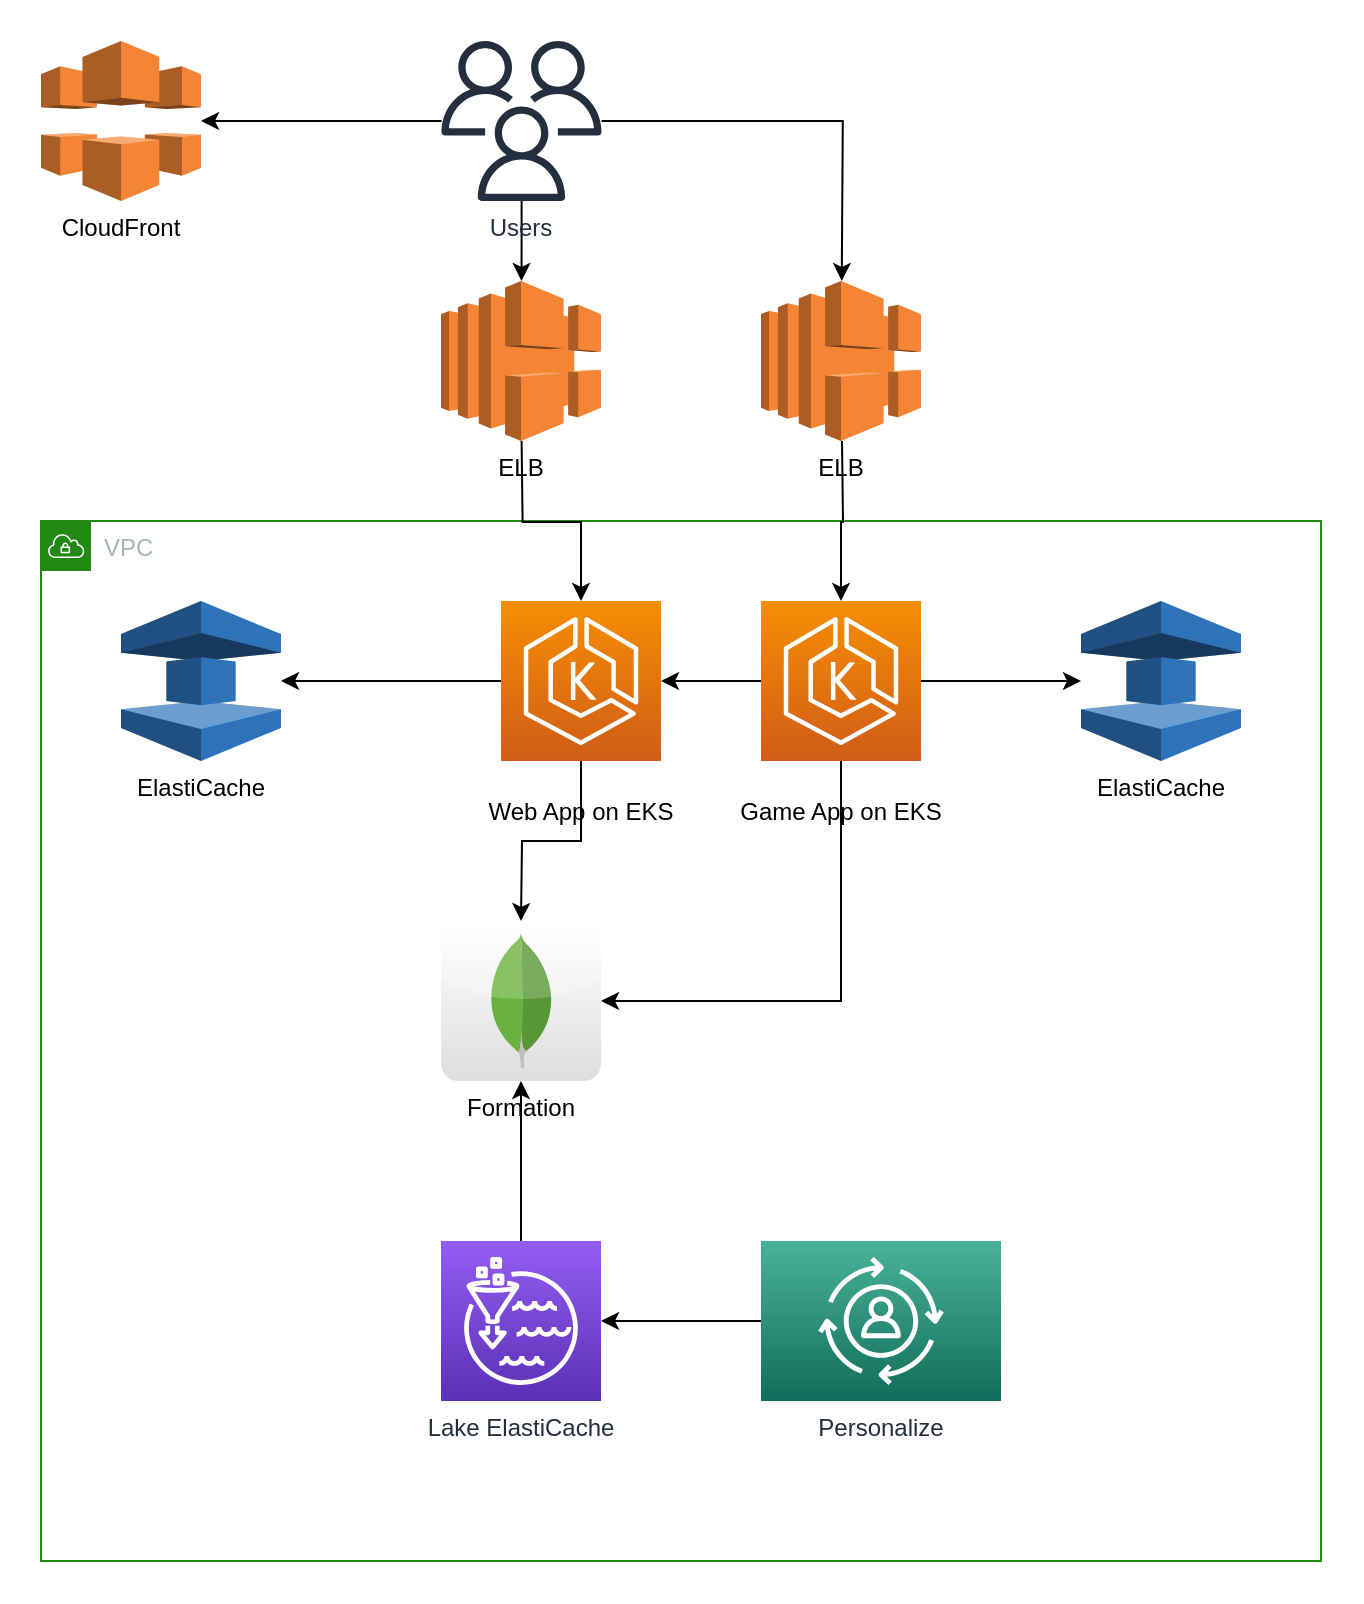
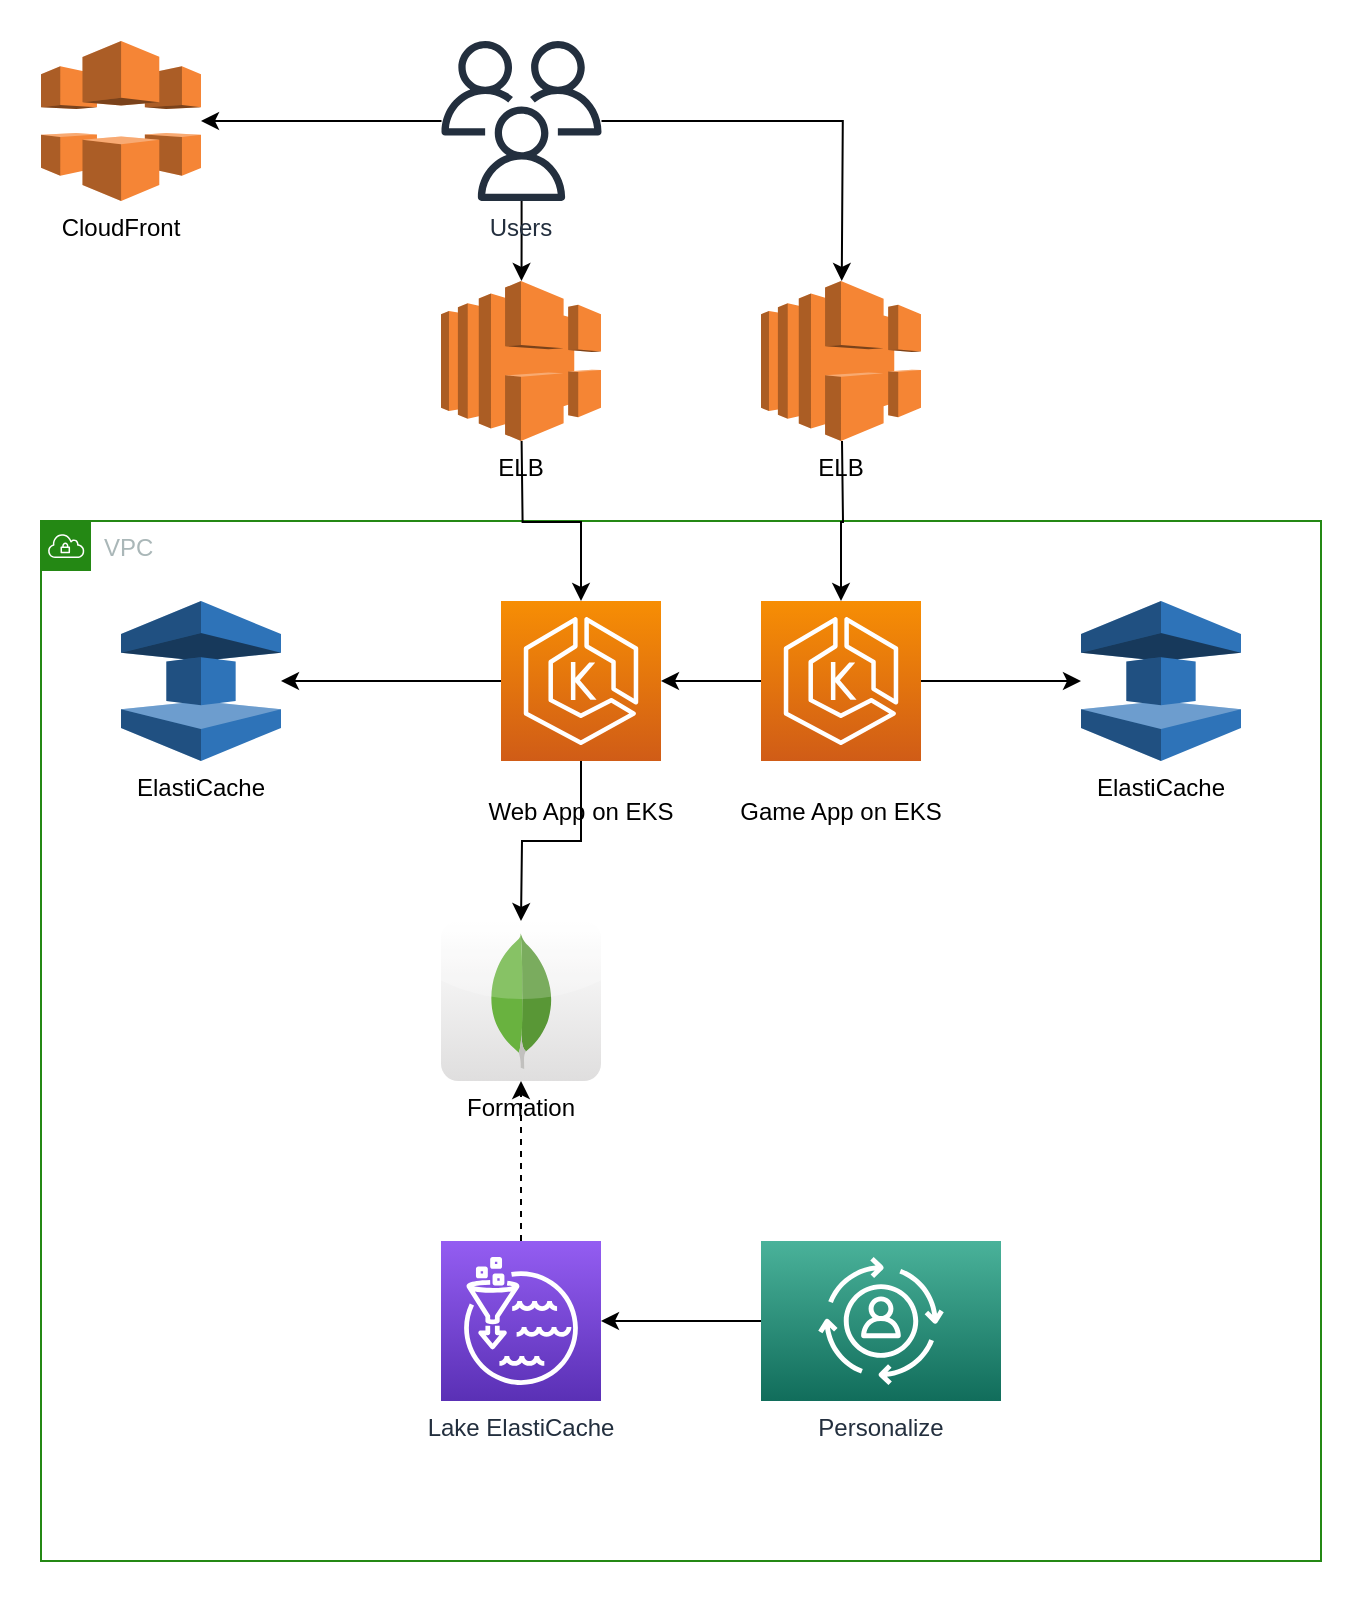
(841, 994) -> none
(521, 1167) -> (521, 1167)
